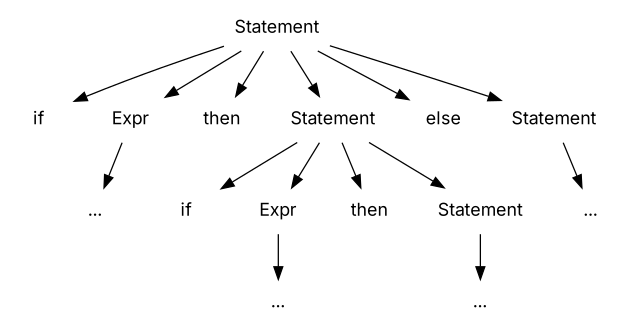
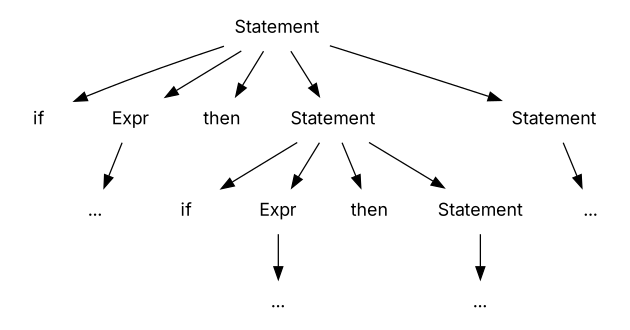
(444, 119) -> none
